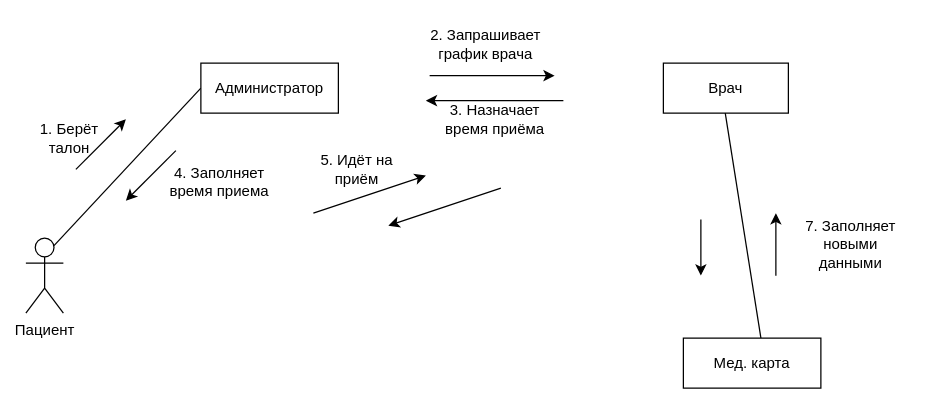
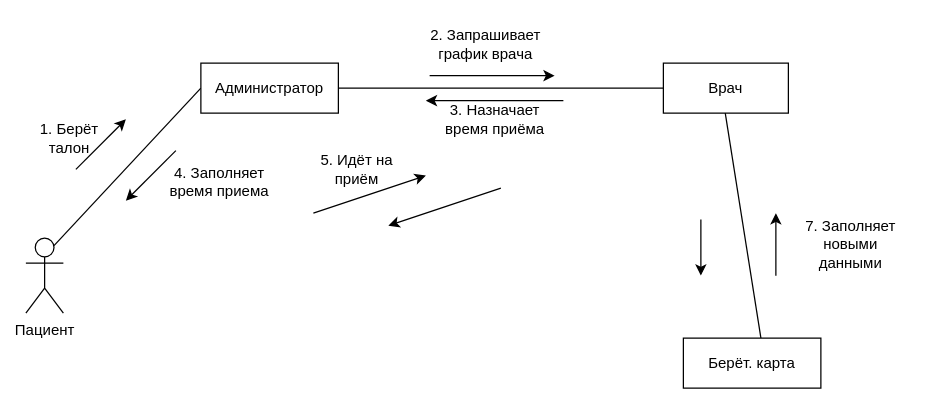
none -> (500, 88)
(752, 363) -> (752, 363)
